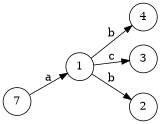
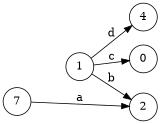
(112, 34) -> (112, 34)
(143, 59) -> (143, 59)
(45, 86) -> (76, 104)
